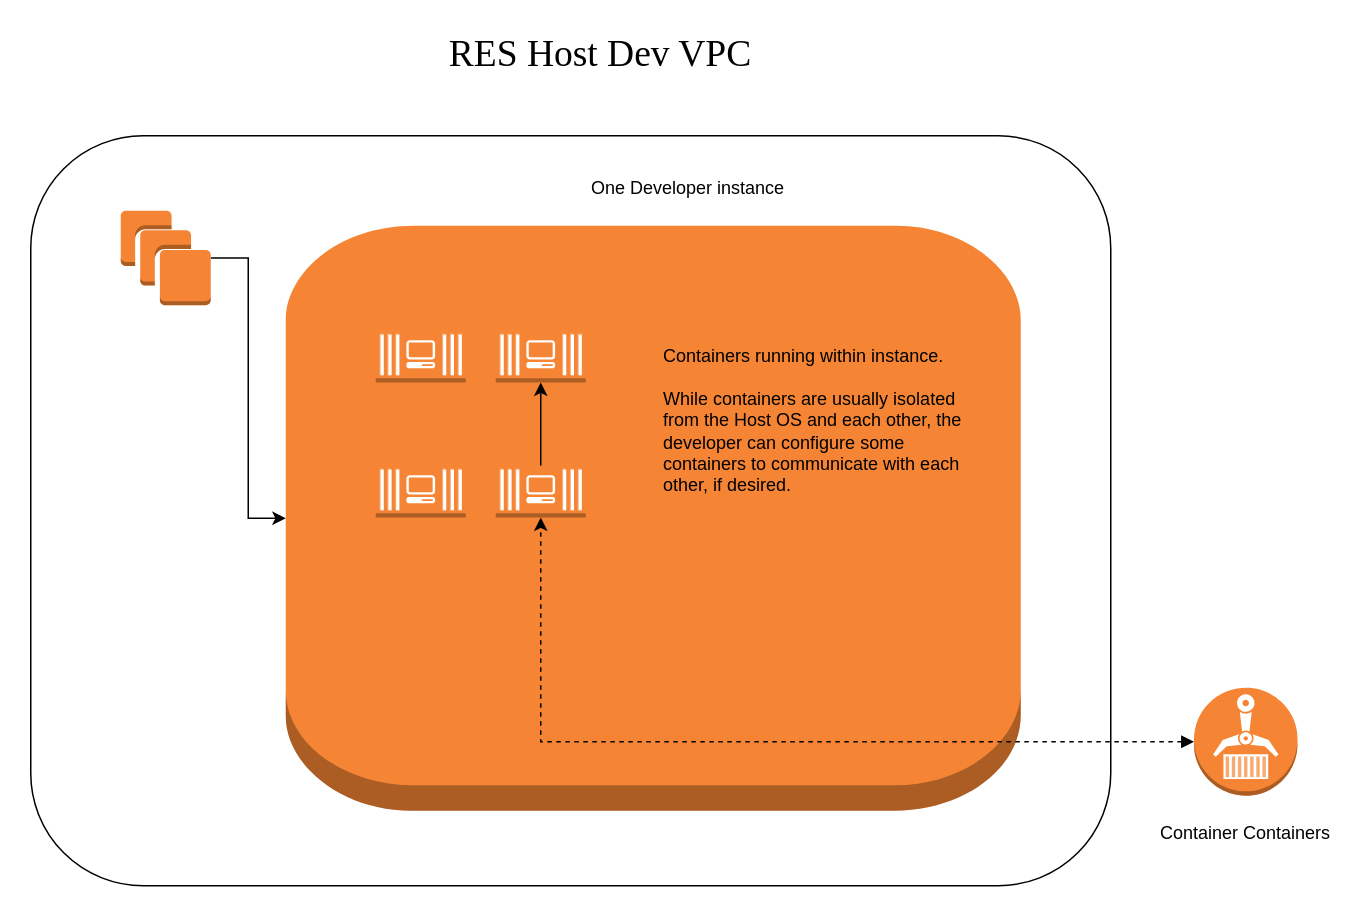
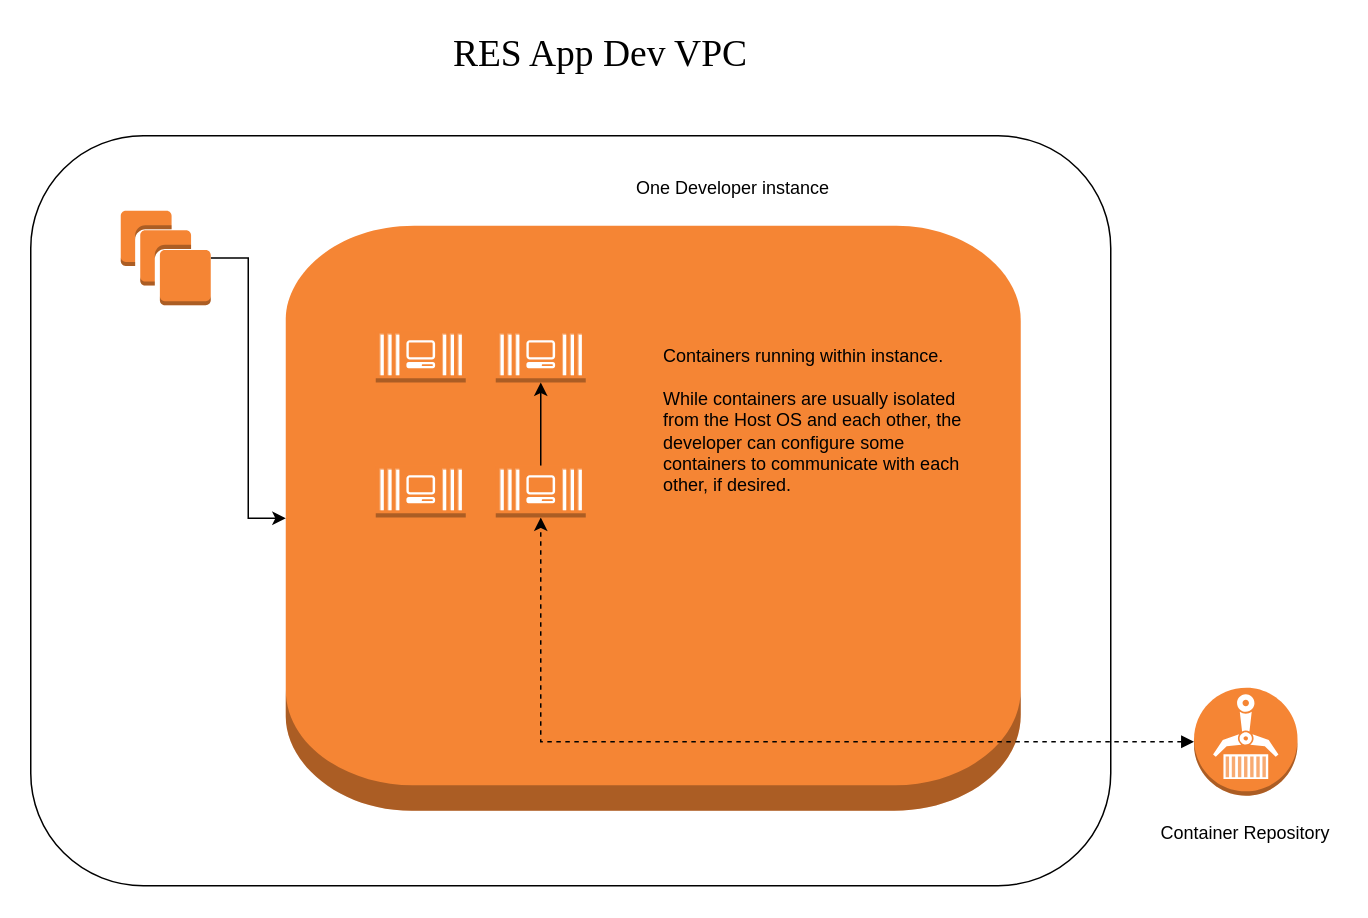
(601, 53) -> (601, 53)
(691, 188) -> (736, 188)
(1246, 833) -> (1246, 833)
